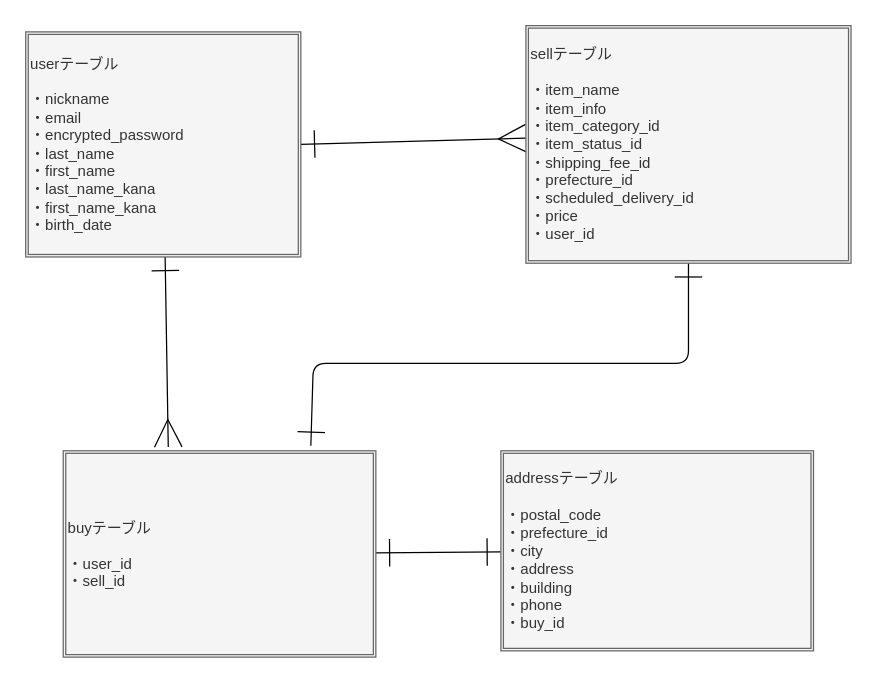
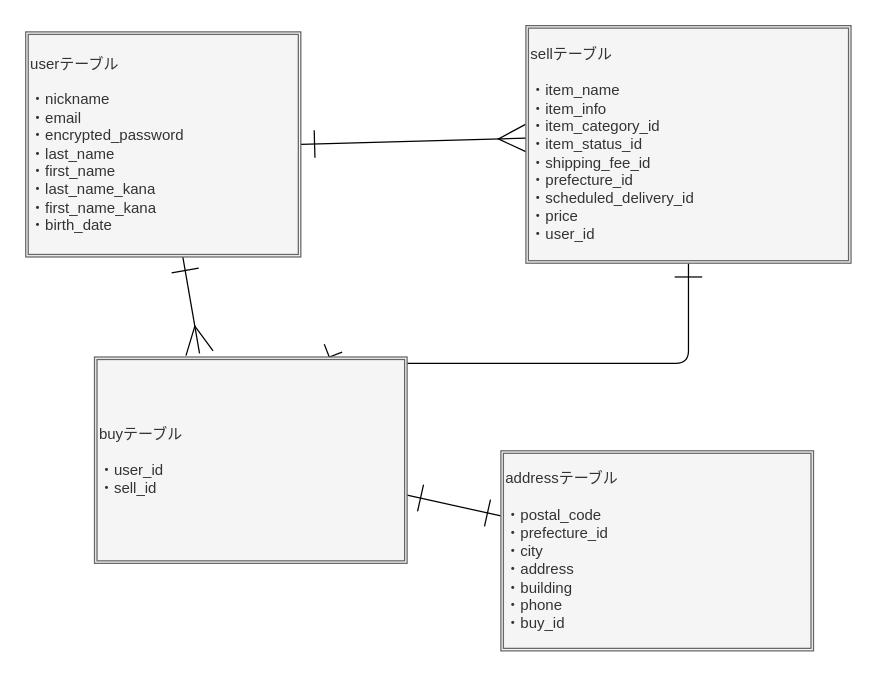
(219, 554) -> (251, 460)
